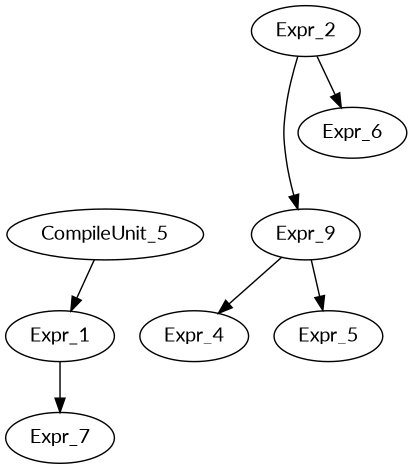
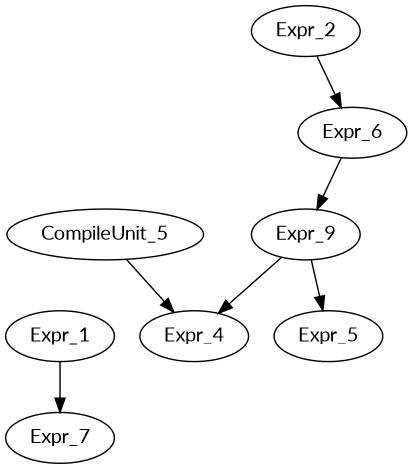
(284, 126) -> (332, 177)
(86, 279) -> (145, 280)
